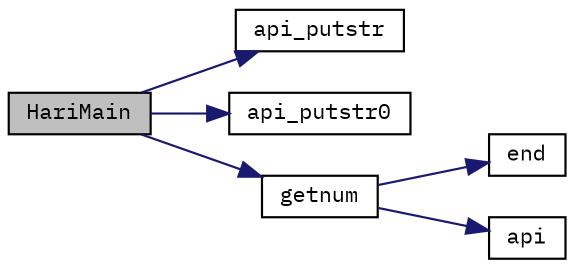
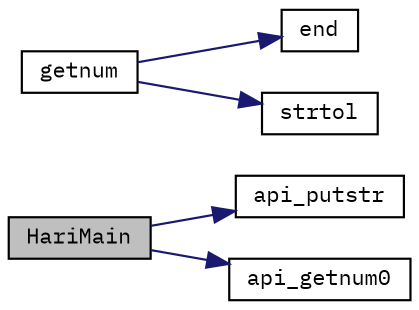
(320, 114) -> (320, 279)
(191, 152) -> none
(527, 238) -> (320, 114)
